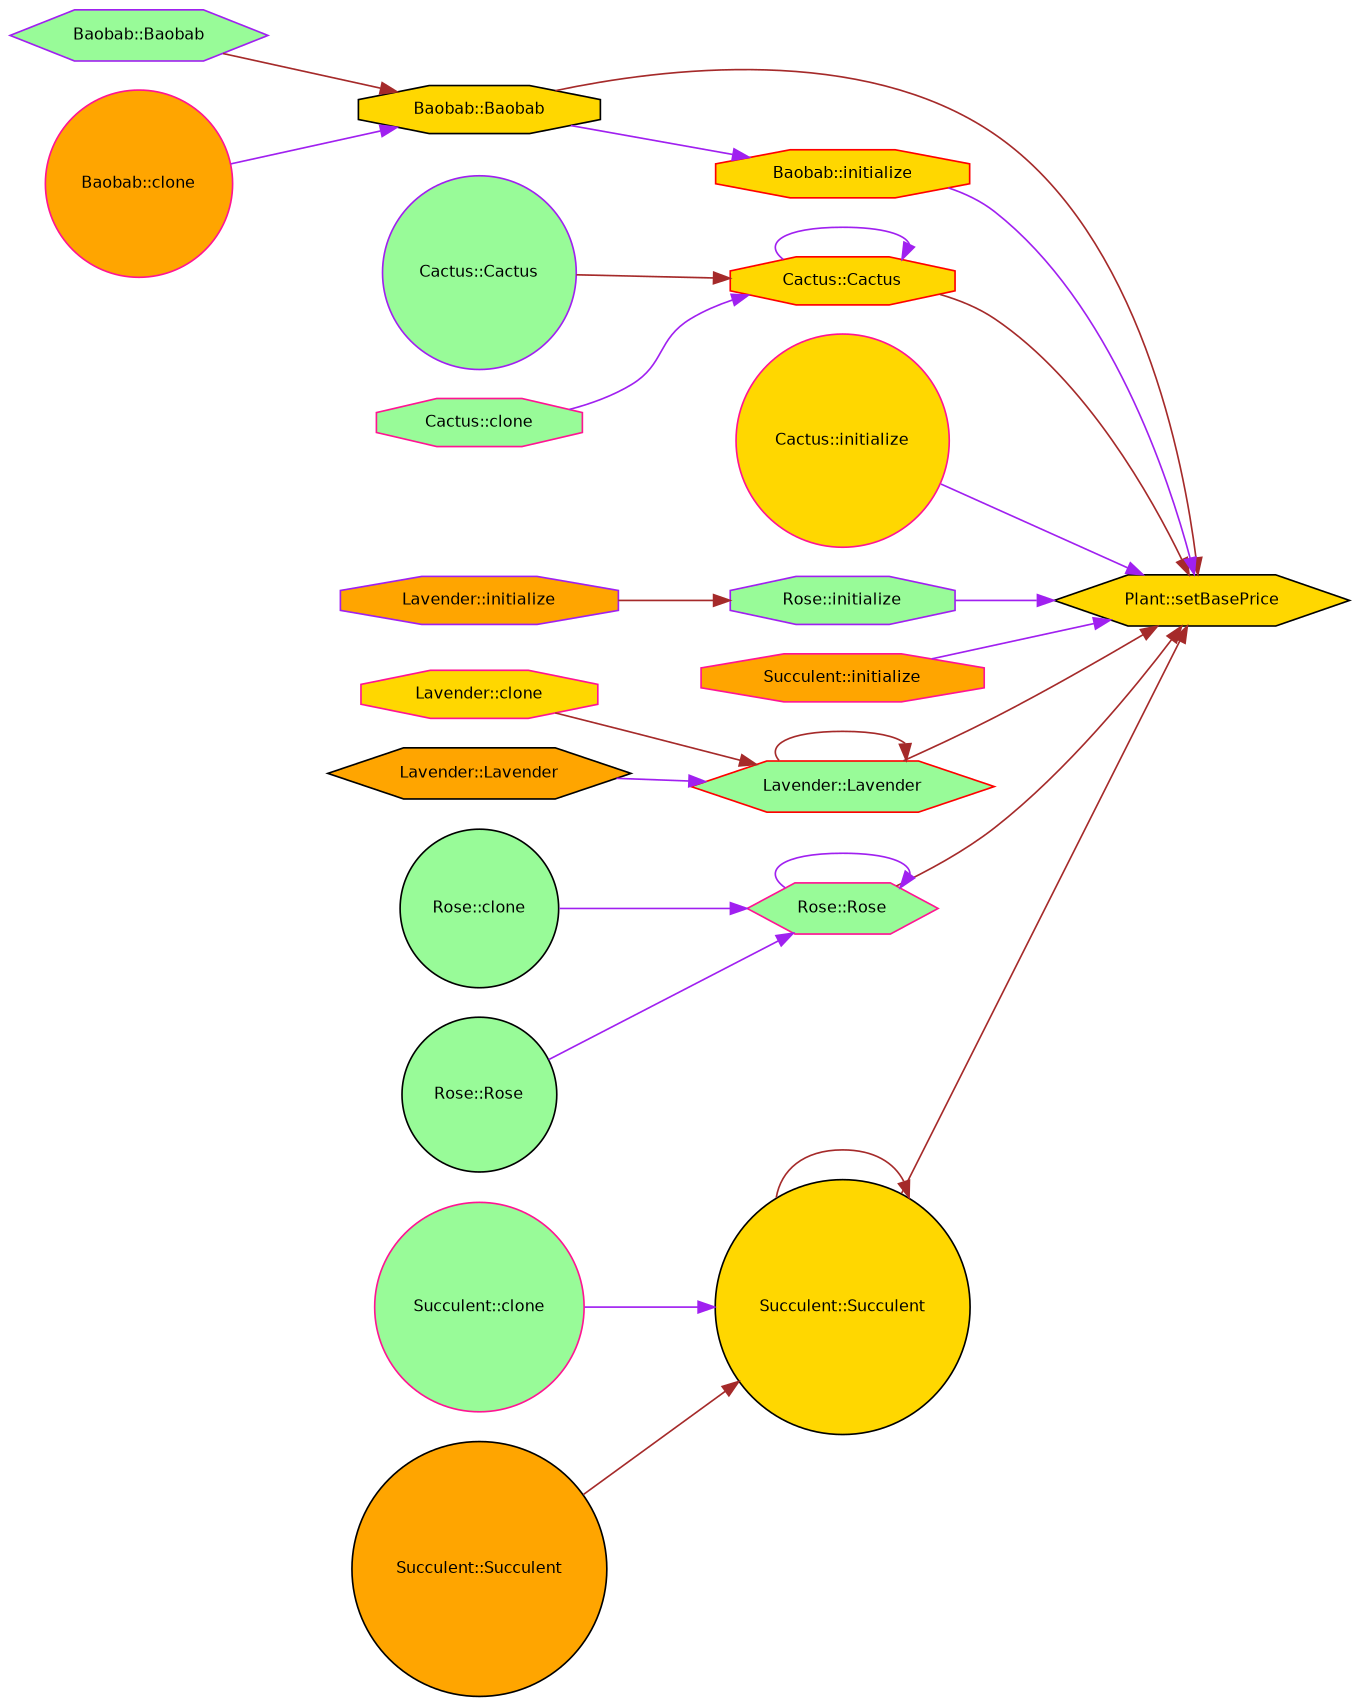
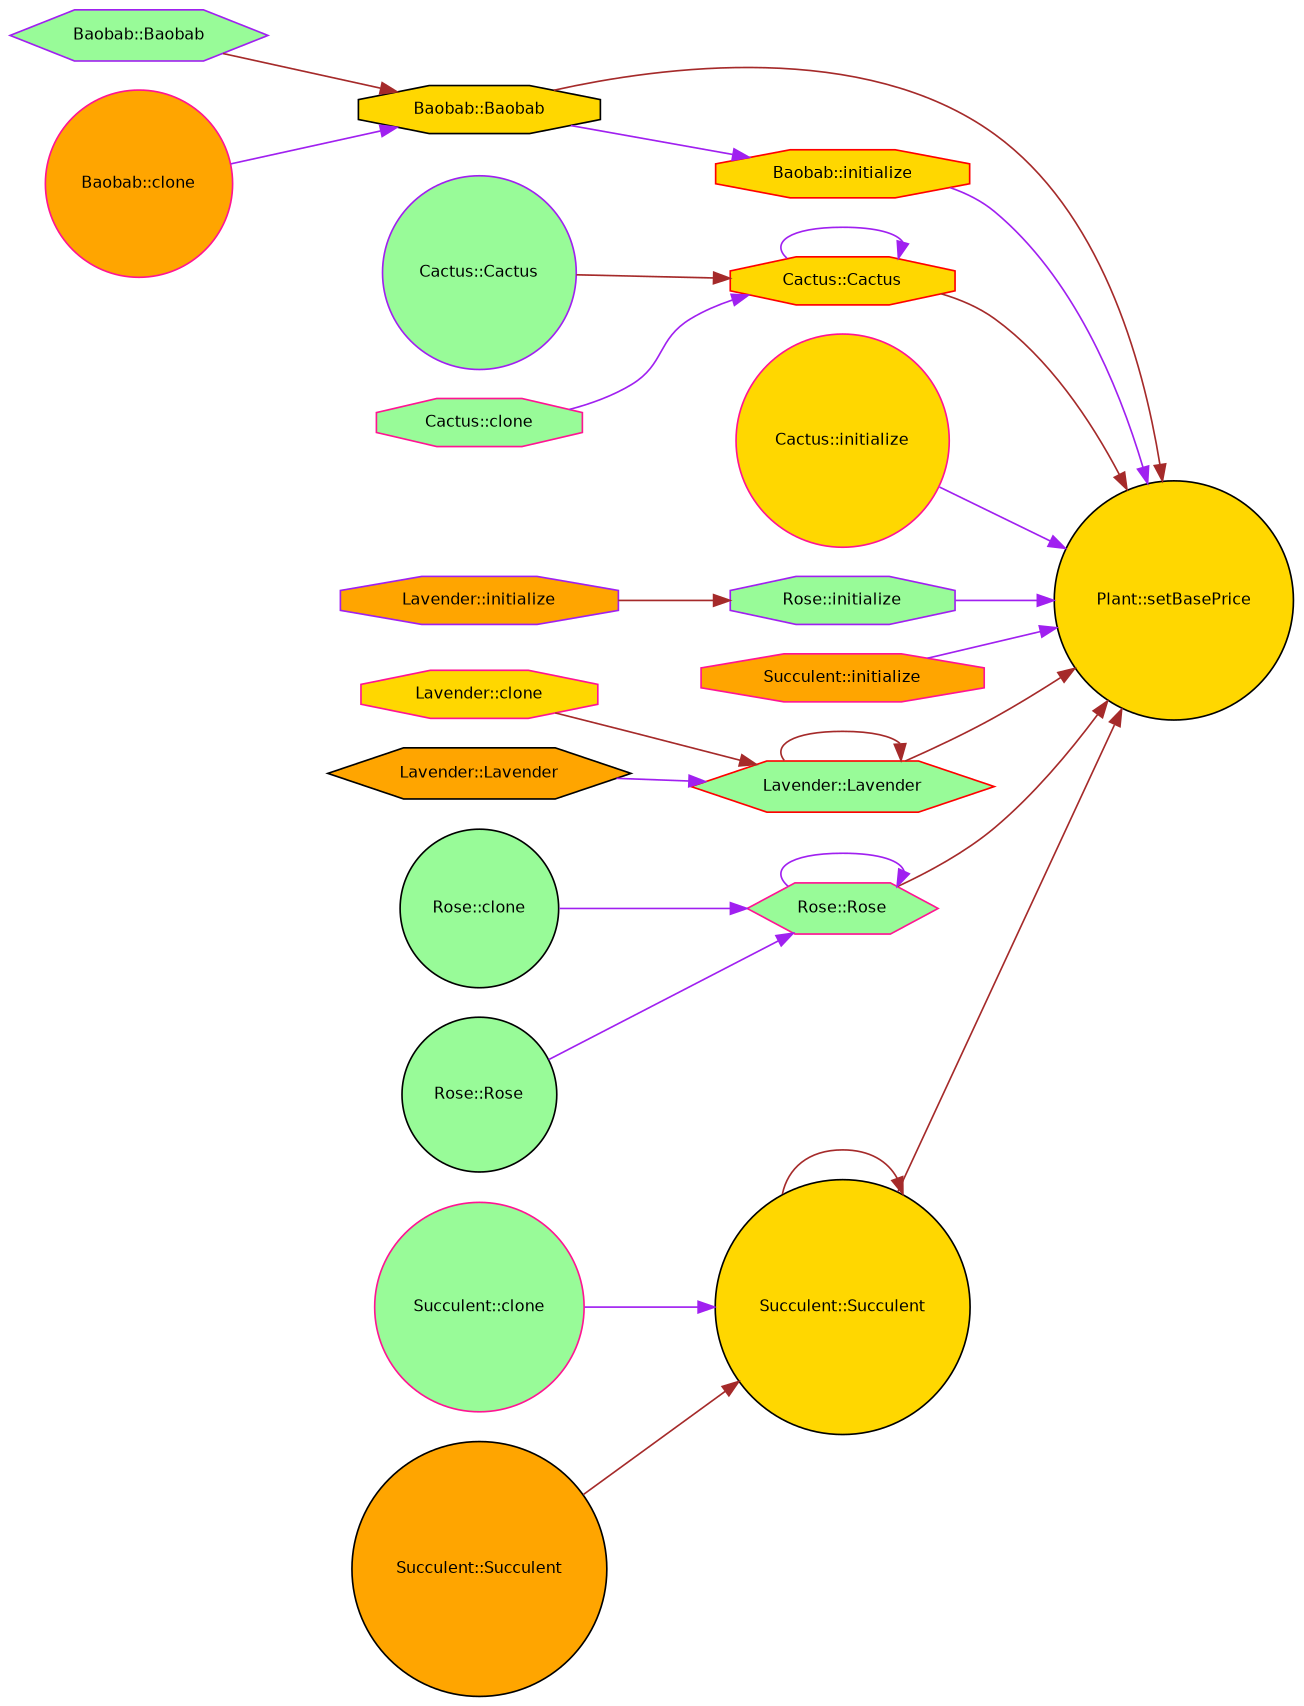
(1202, 600) -> (1174, 600)
